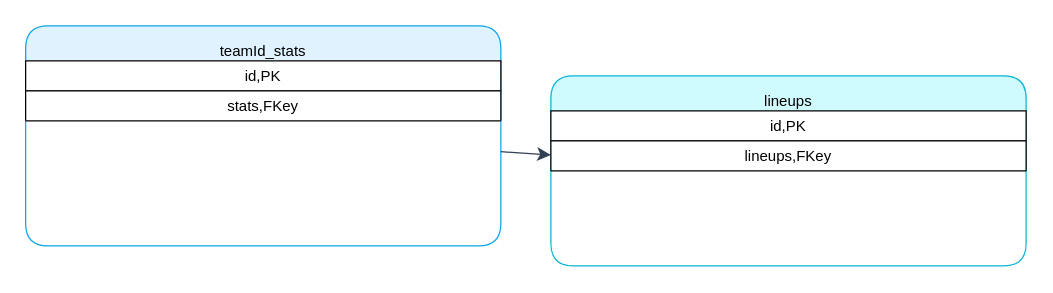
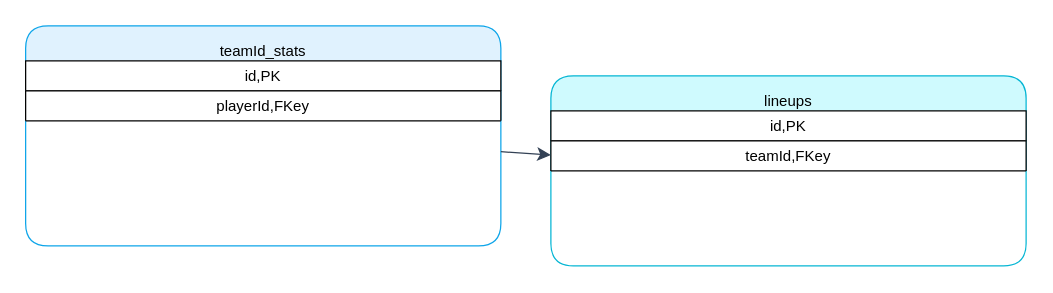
(263, 106) -> (263, 106)
(788, 156) -> (788, 156)
